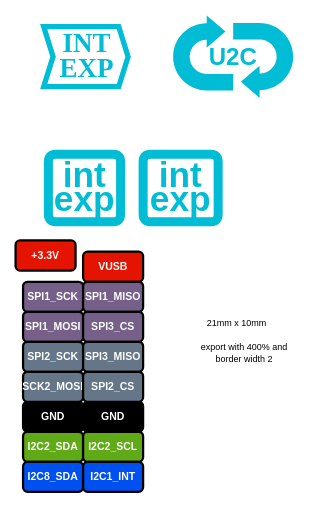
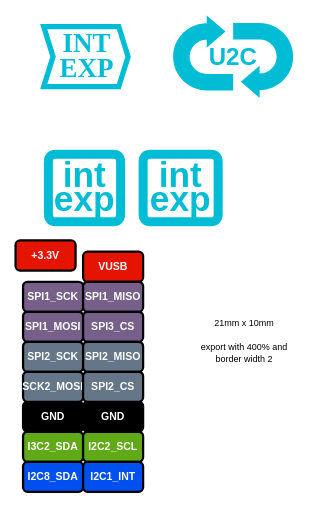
(237, 323) -> (244, 323)
(113, 357) -> (113, 357)
(53, 447) -> (53, 447)
